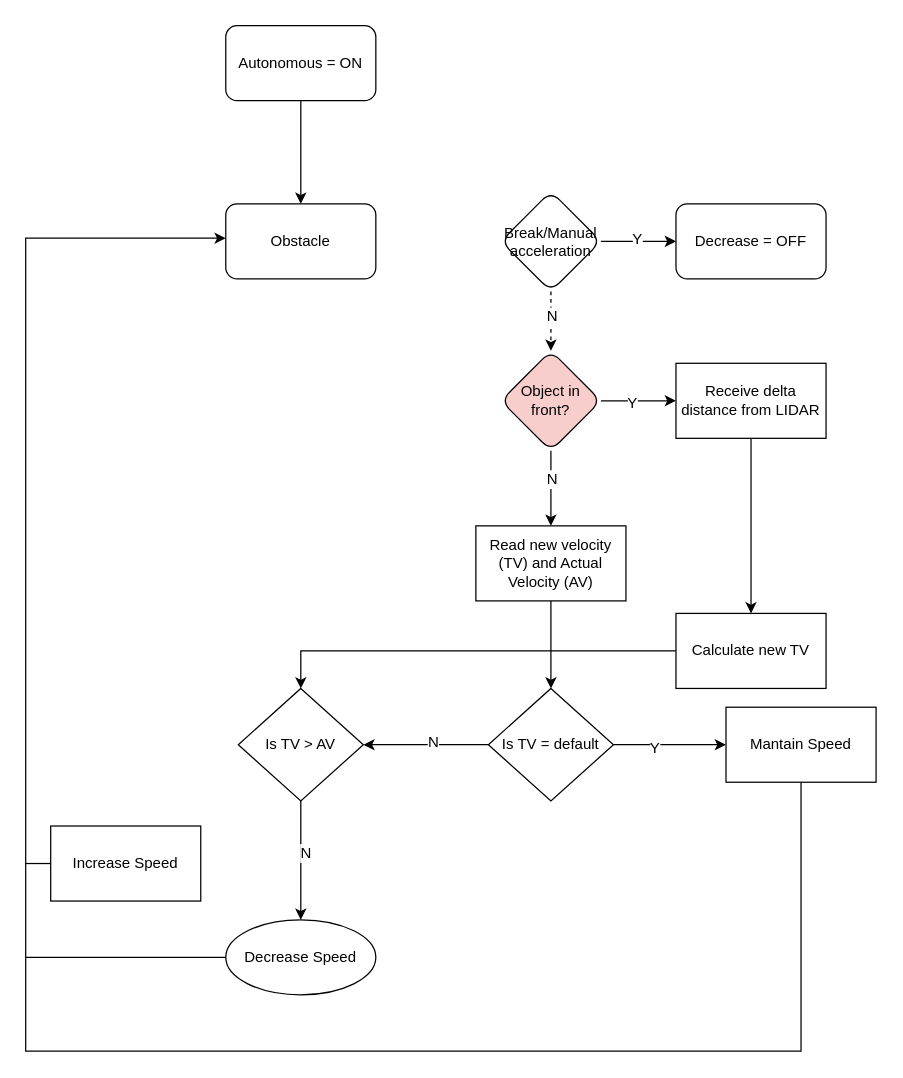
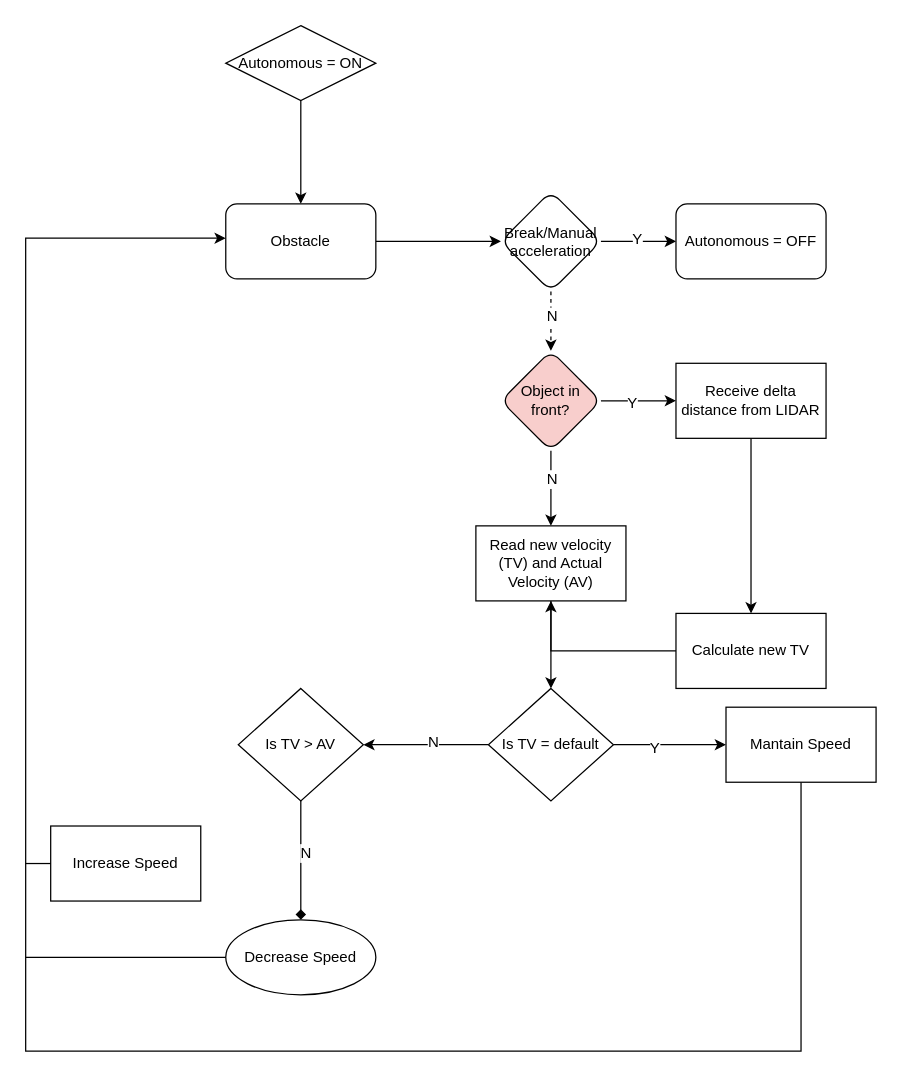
(301, 63) -> (301, 63)
none -> (434, 241)
(751, 242) -> (751, 242)
(410, 651) -> (553, 651)
(301, 909) -> (301, 909)
